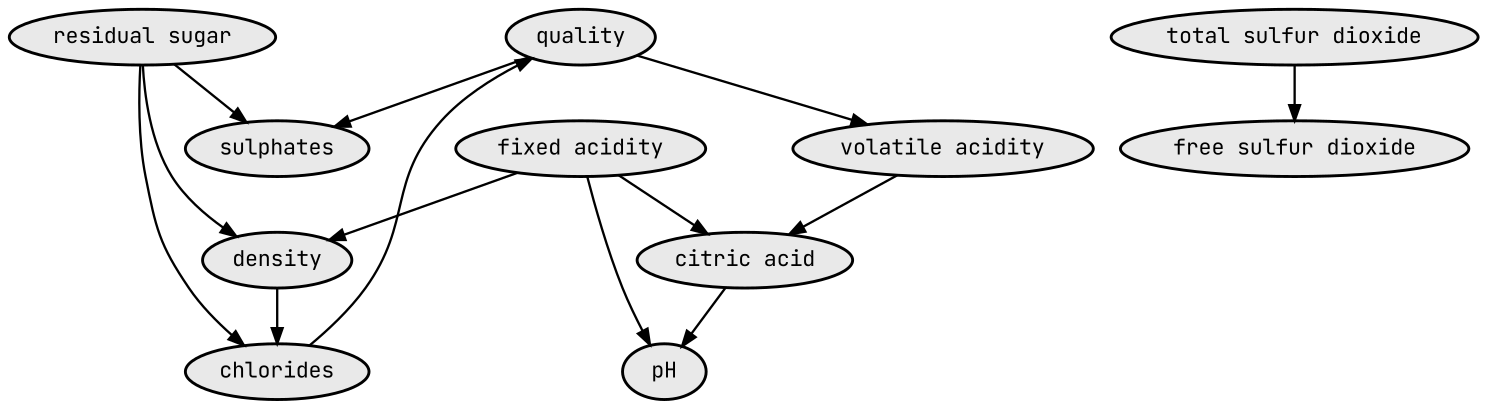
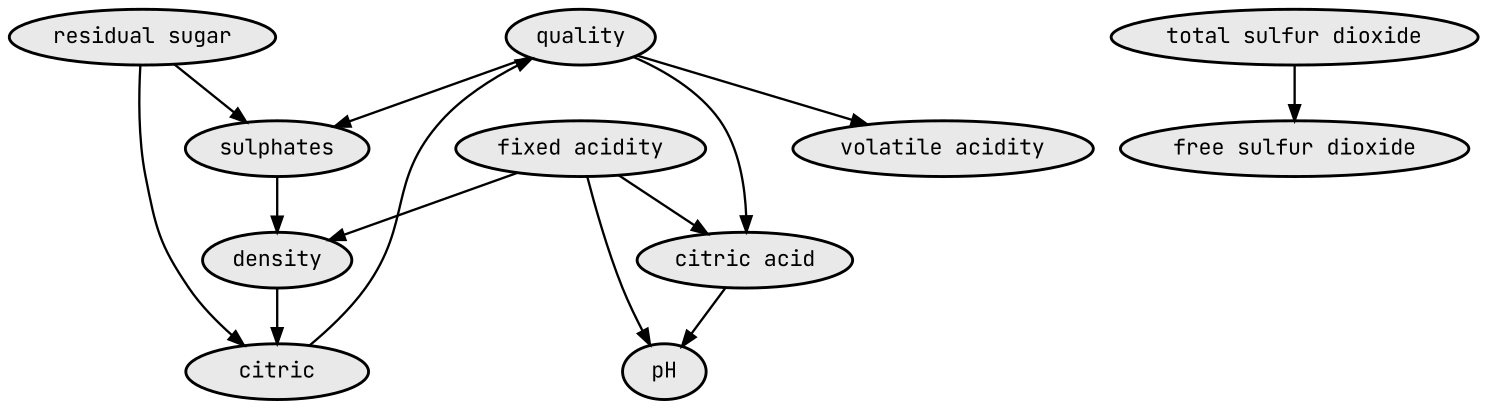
(162, 157) -> (277, 197)
(850, 201) -> (717, 117)
(277, 372) -> (277, 372)
